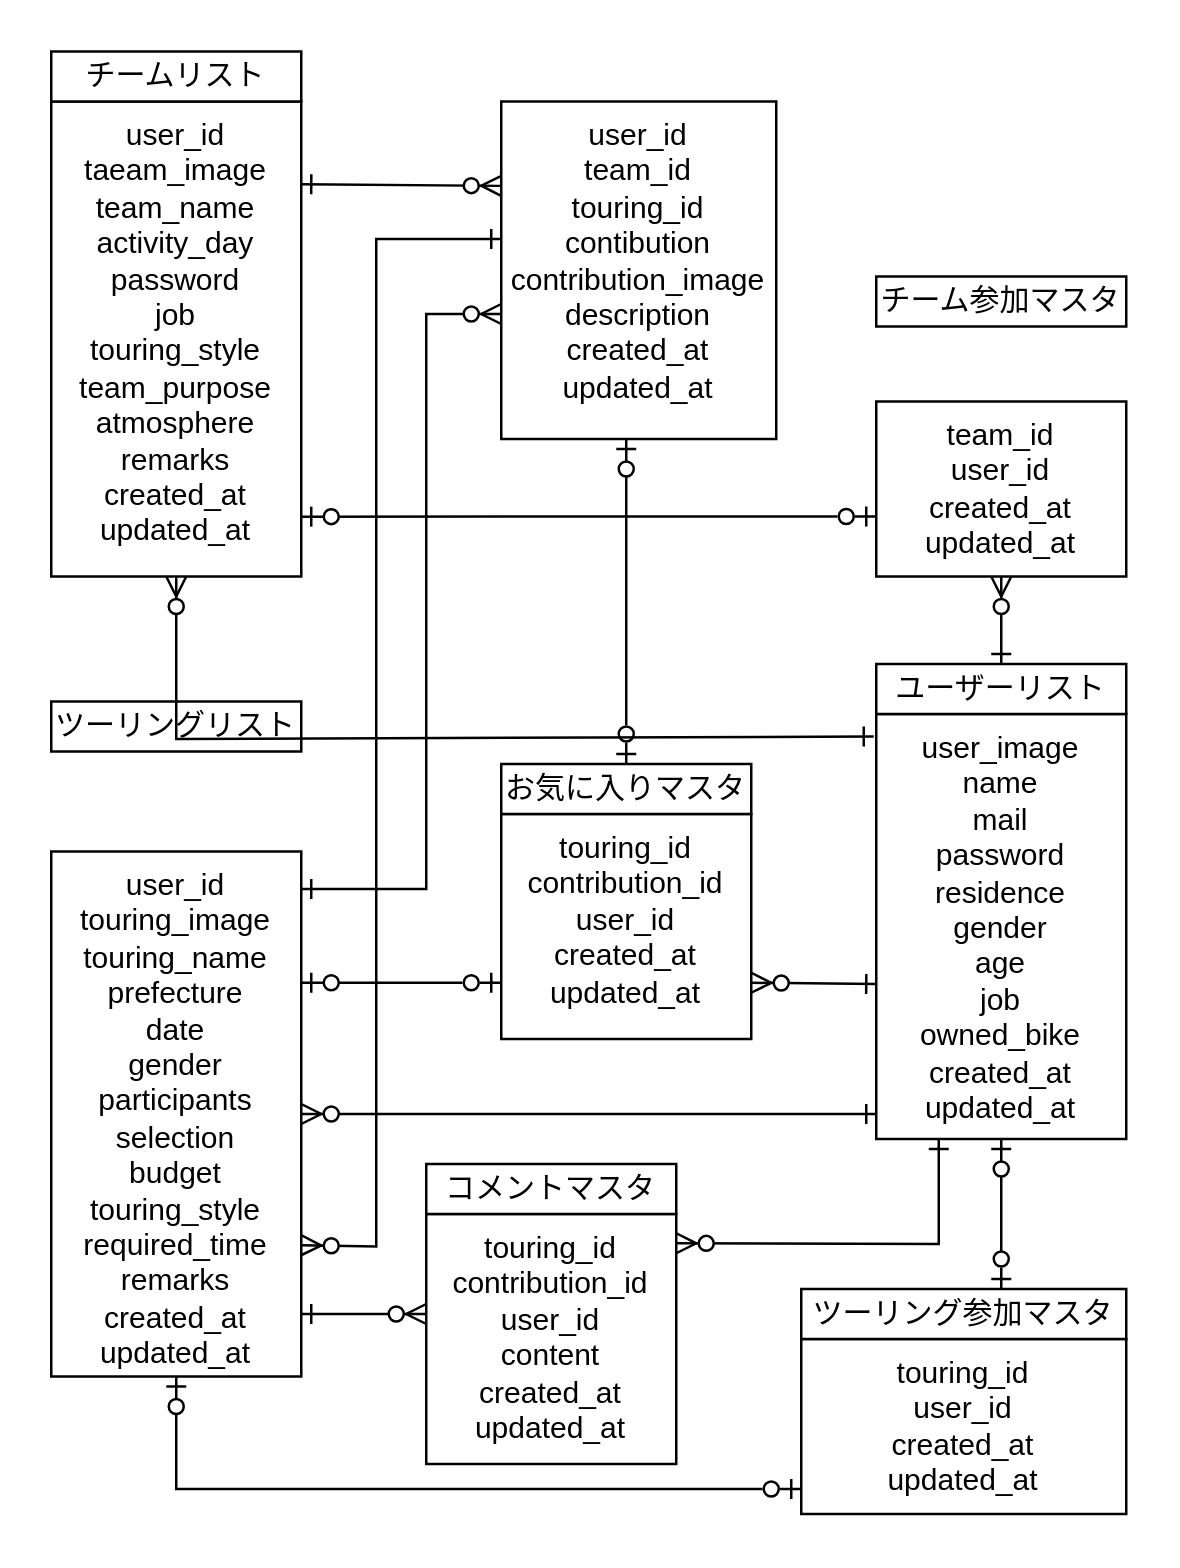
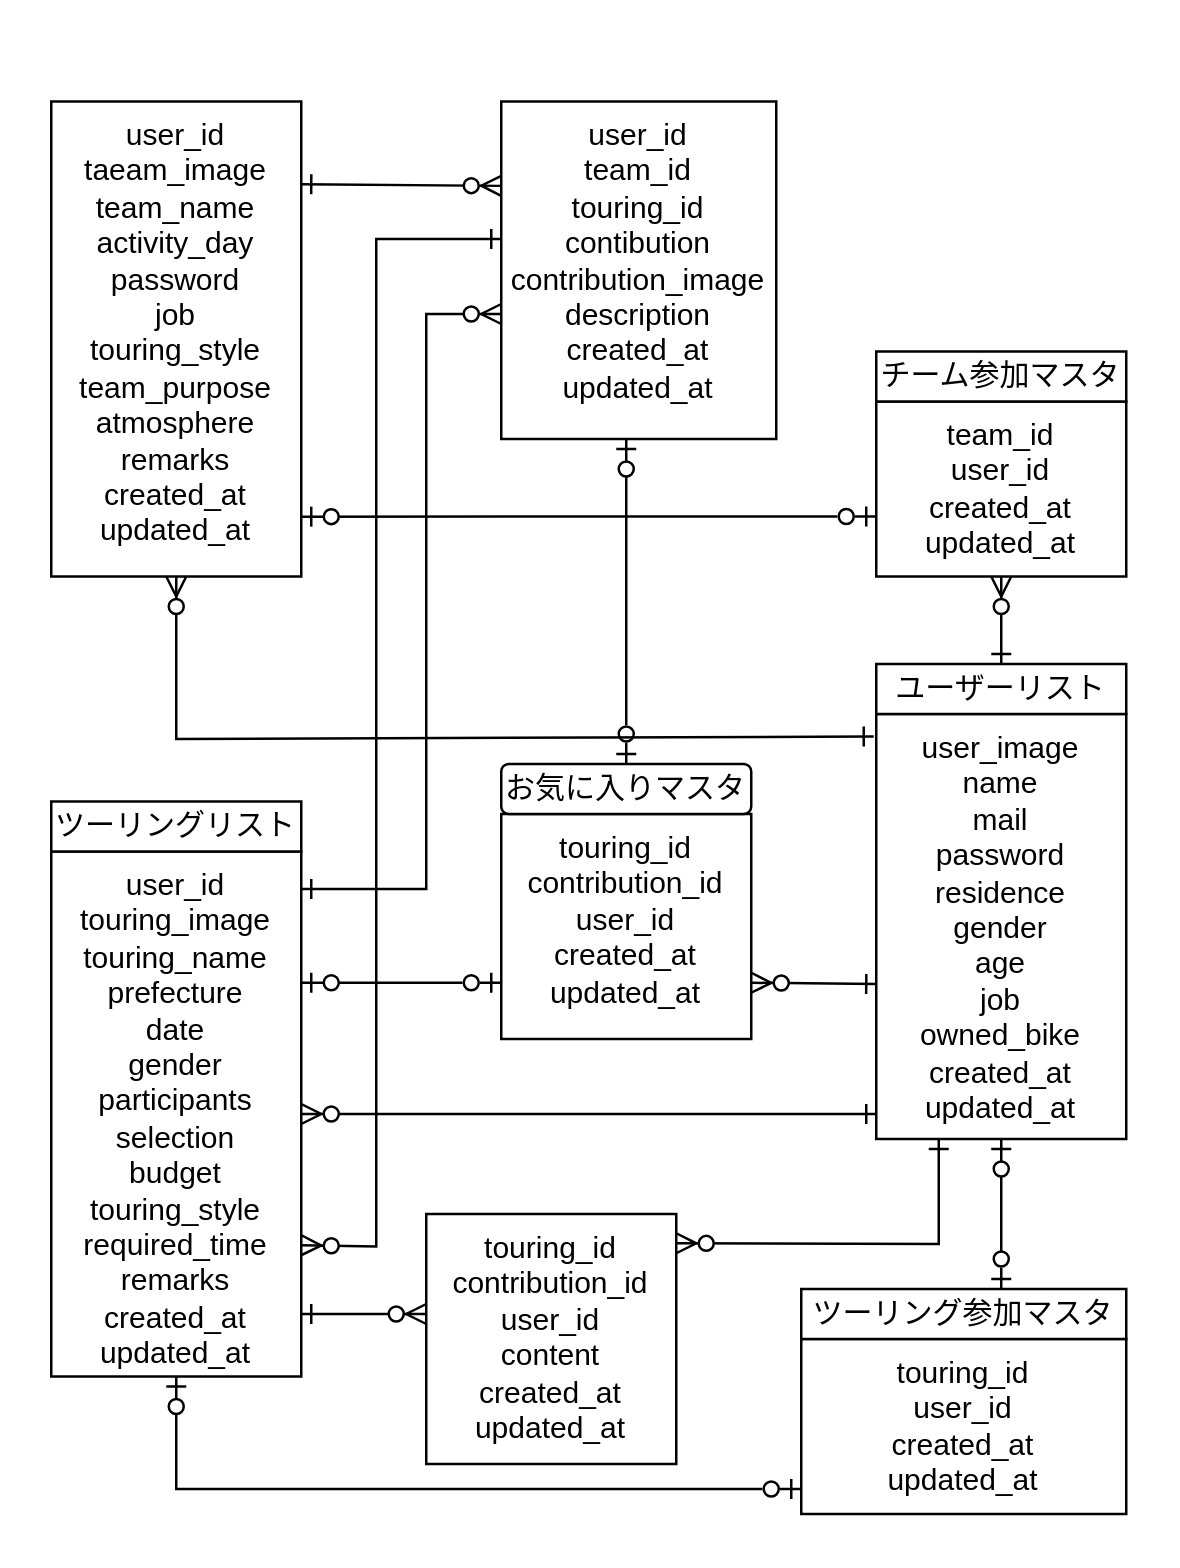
(176, 76) -> none
(1001, 301) -> (1001, 376)
(176, 726) -> (176, 826)
(626, 789) -> (626, 789)
(551, 1189) -> none
